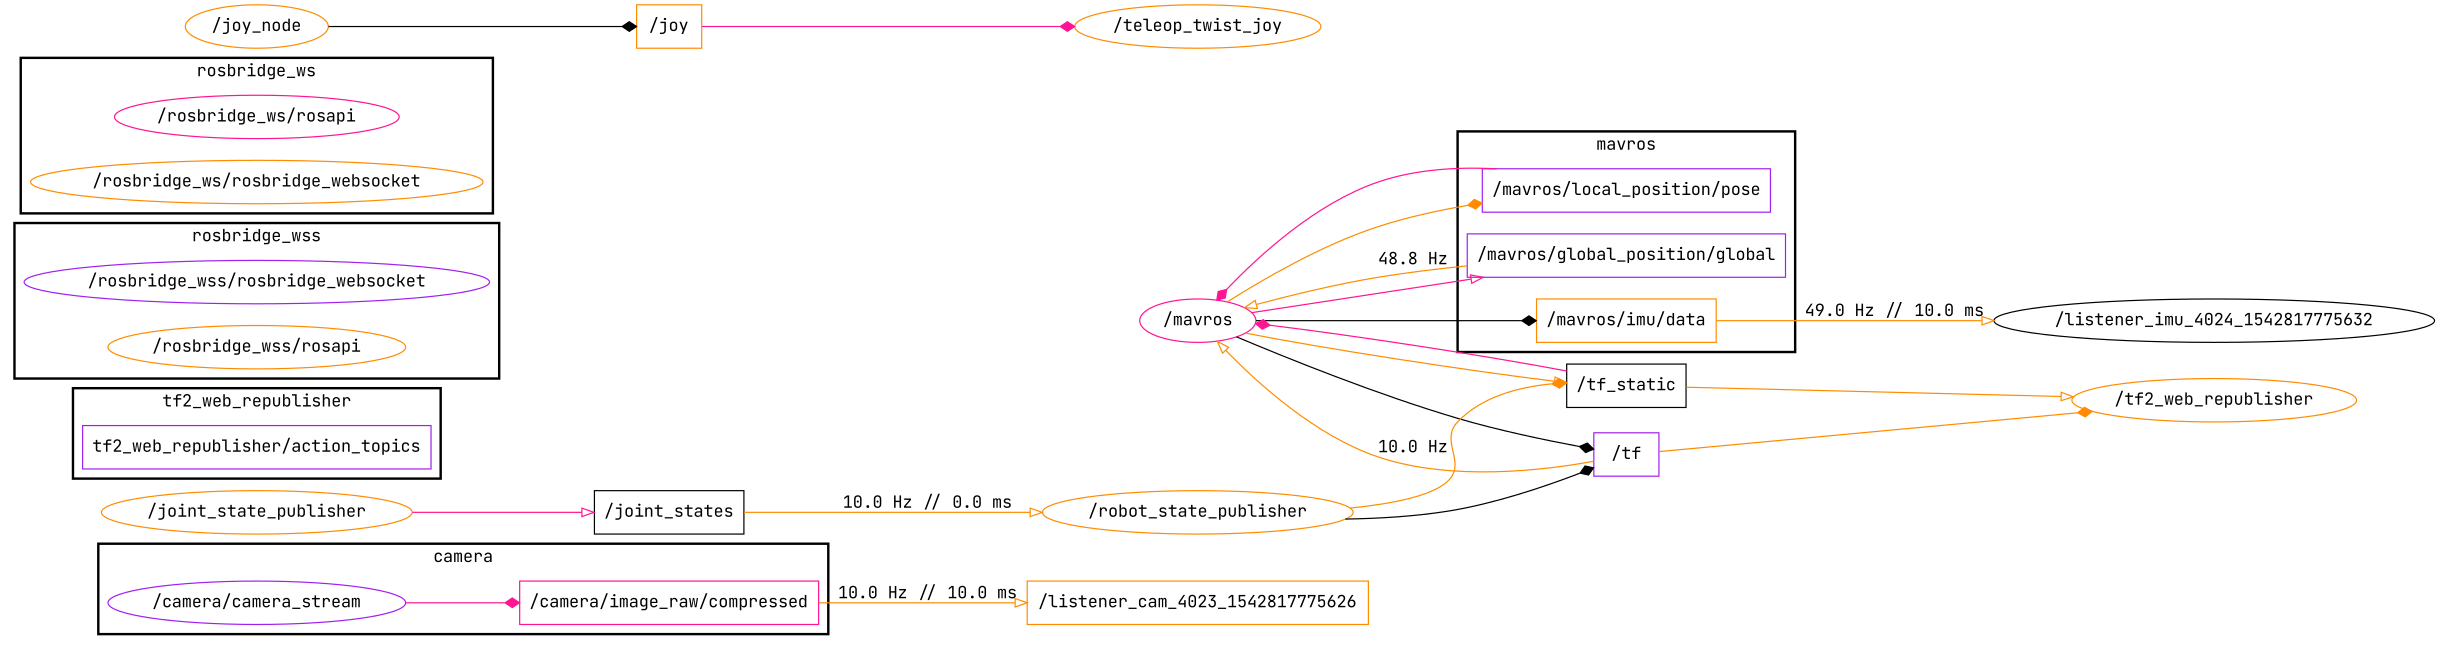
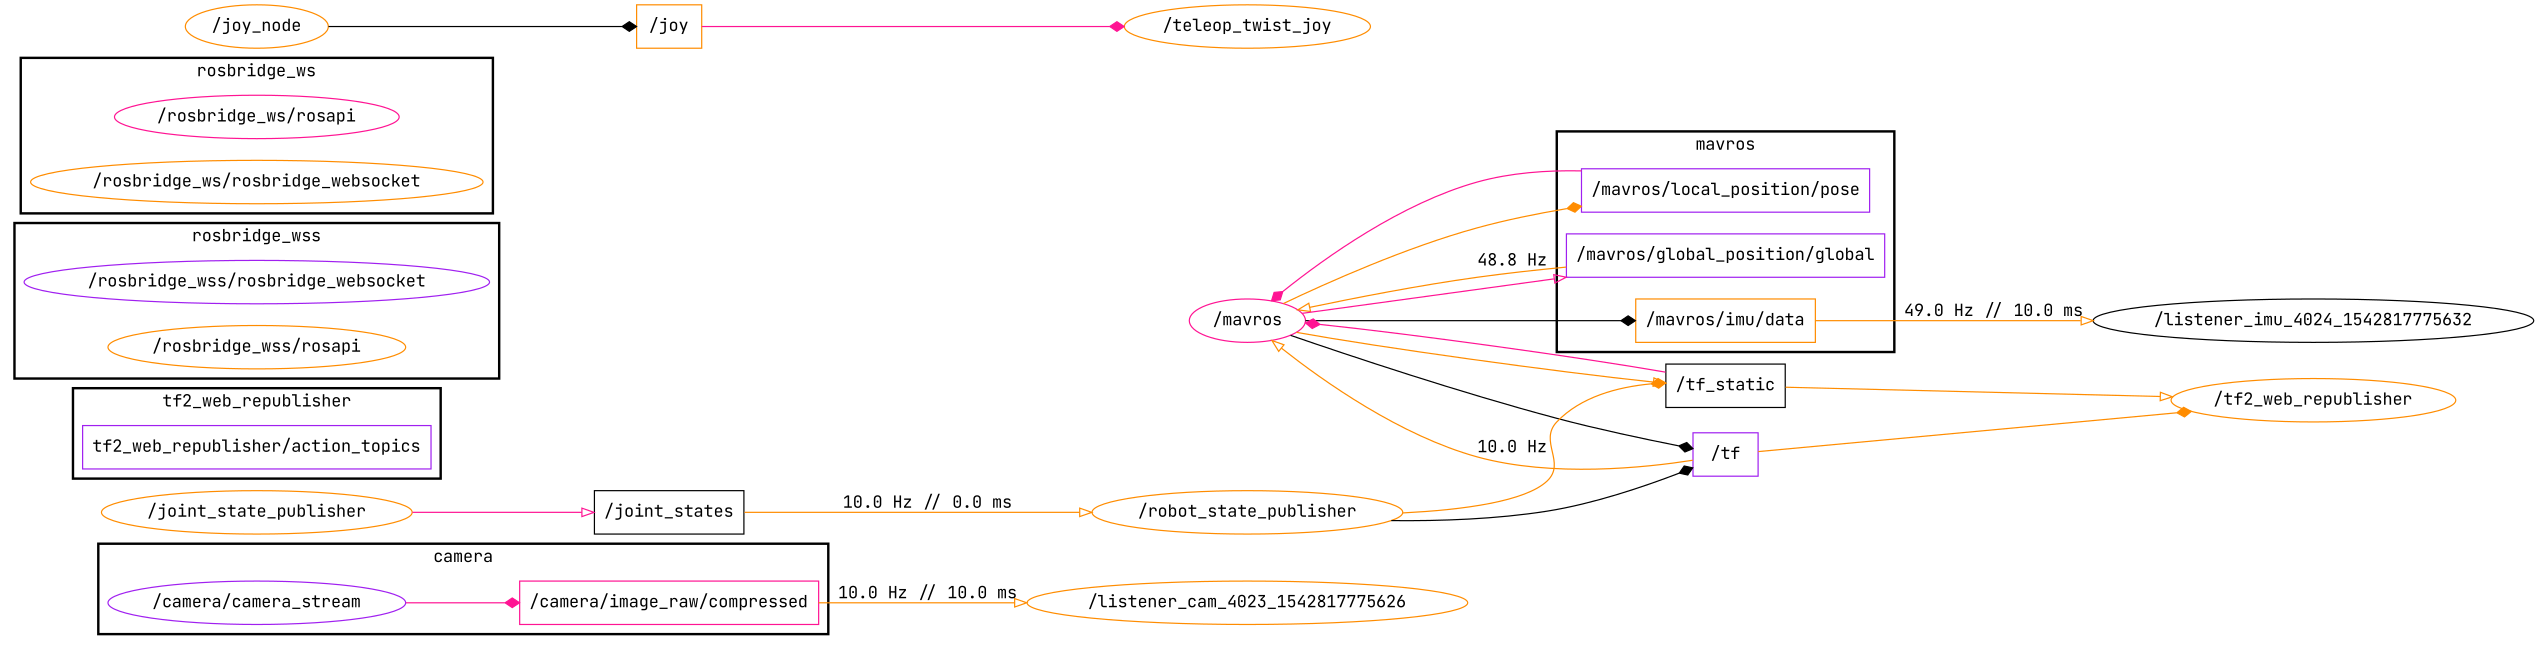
(1198, 603) -> (1247, 603)
